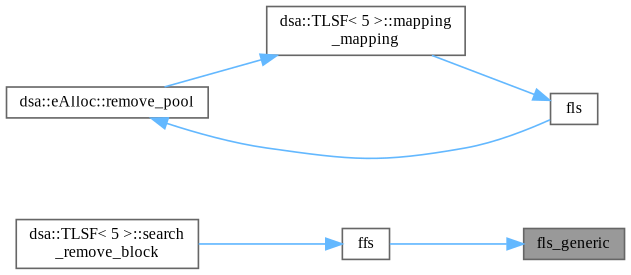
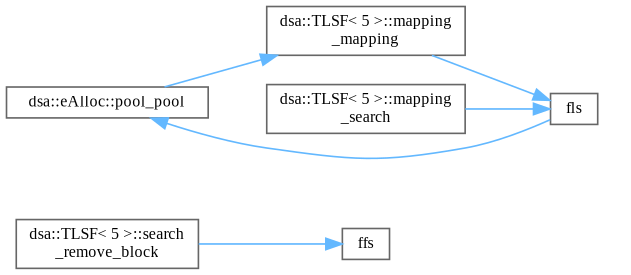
(107, 102) -> (107, 102)
none -> (366, 109)
(574, 244) -> none
